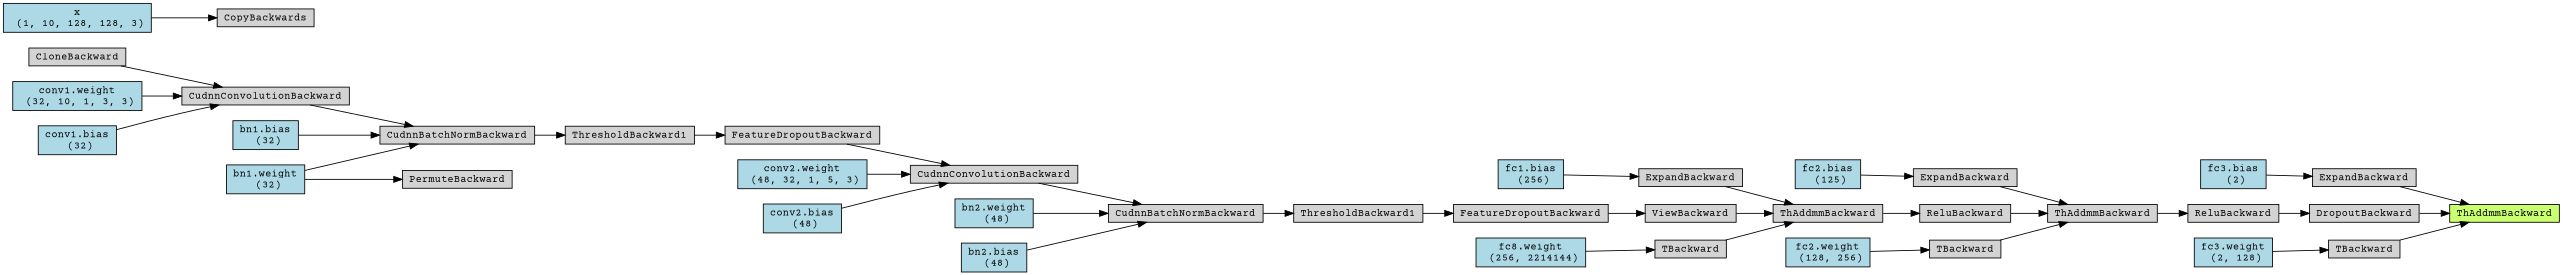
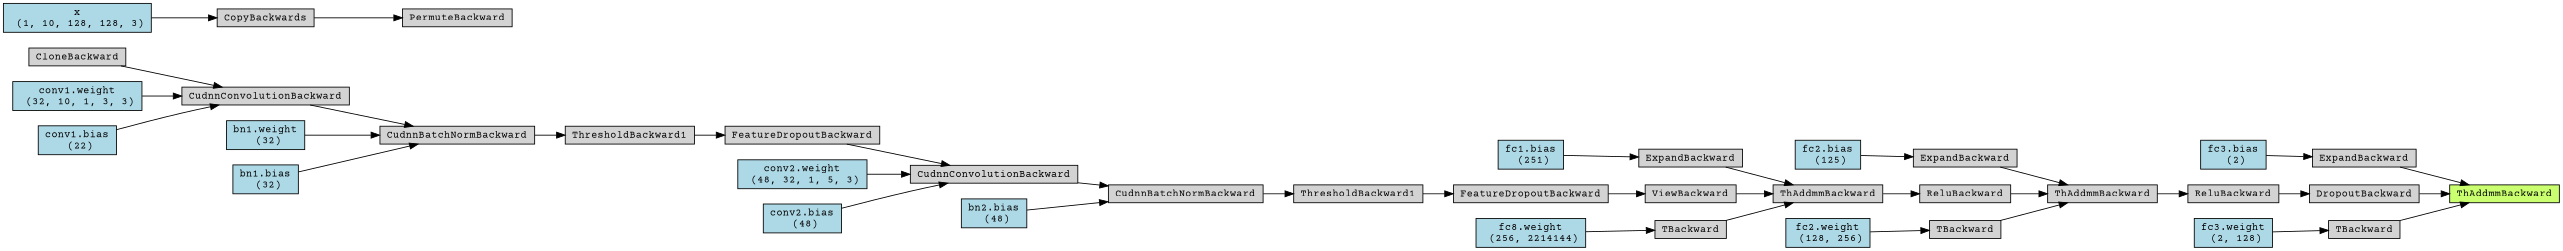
(77, 140) -> (77, 140)
(1531, 174) -> (1531, 155)
(349, 179) -> (354, 18)
(994, 213) -> none
